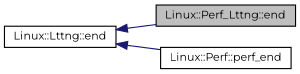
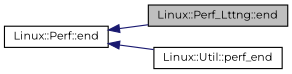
(60, 37) -> (56, 37)
(226, 58) -> (218, 58)
